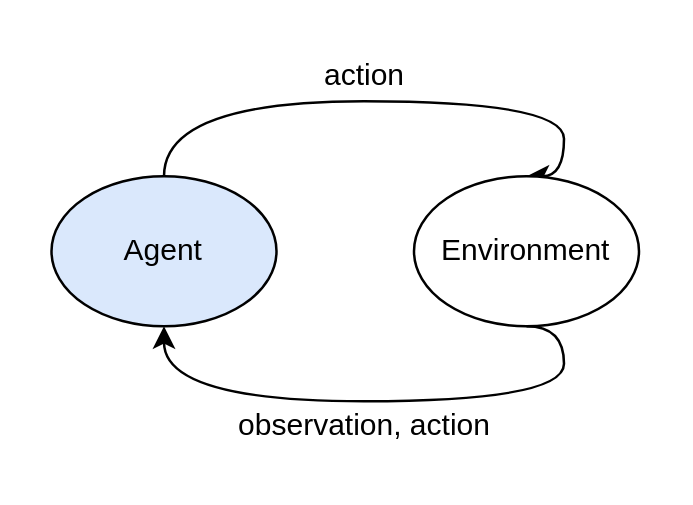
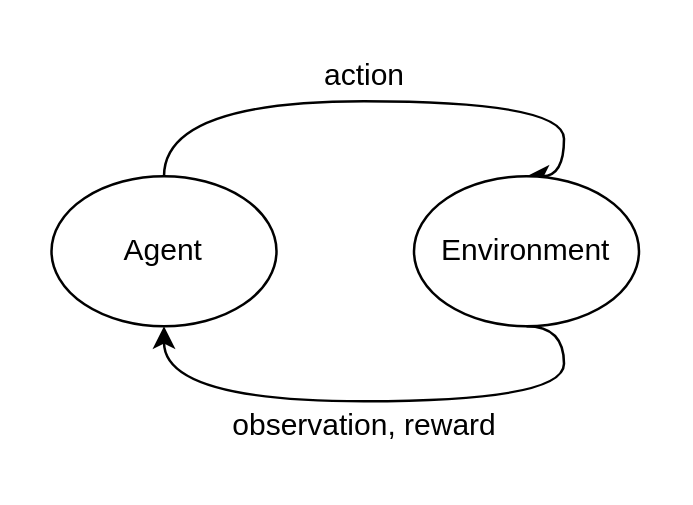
(164, 251) -> (164, 251)
(365, 426) -> (365, 426)
